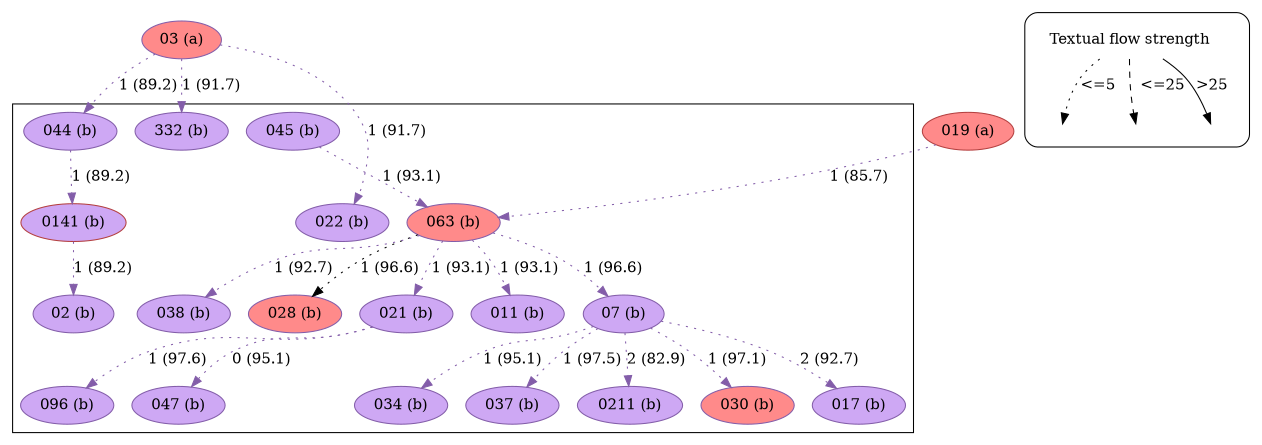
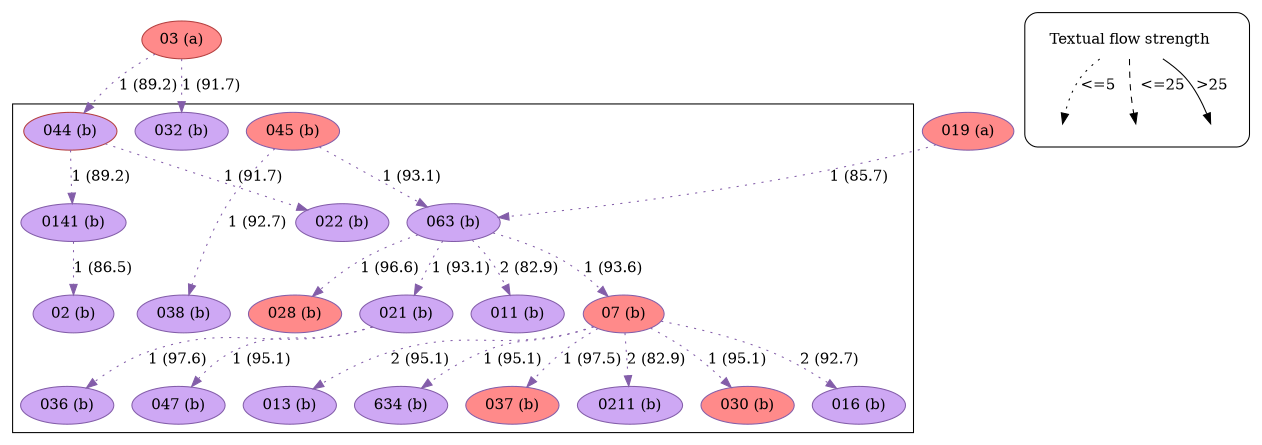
(182, 40) -> (182, 40)
(331, 88) -> (201, 175)
(70, 131) -> (70, 131)
(182, 131) -> (182, 131)
(293, 131) -> (293, 131)
(968, 131) -> (968, 131)
(73, 223) -> (73, 223)
(454, 223) -> (454, 223)
(313, 251) -> (224, 211)
(366, 257) -> (366, 257)
(103, 268) -> (103, 268)
(529, 268) -> (529, 268)
(613, 268) -> (613, 268)
(624, 314) -> (624, 314)
(261, 360) -> (261, 360)
(737, 360) -> (737, 360)
(67, 405) -> (67, 405)
none -> (290, 405)
(401, 405) -> (401, 405)
(512, 405) -> (512, 405)
(859, 405) -> (859, 405)
